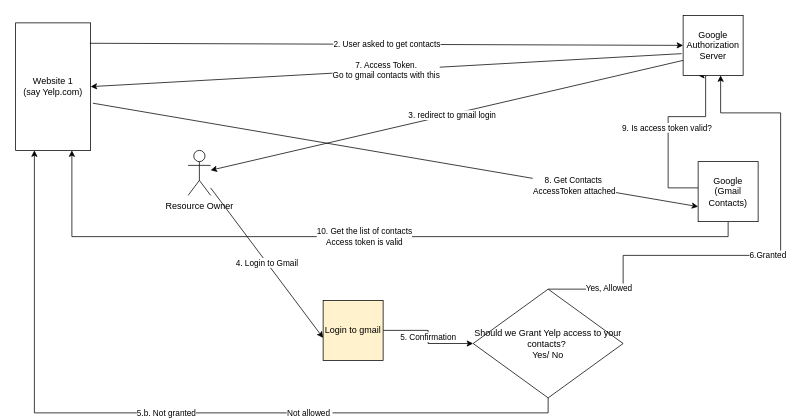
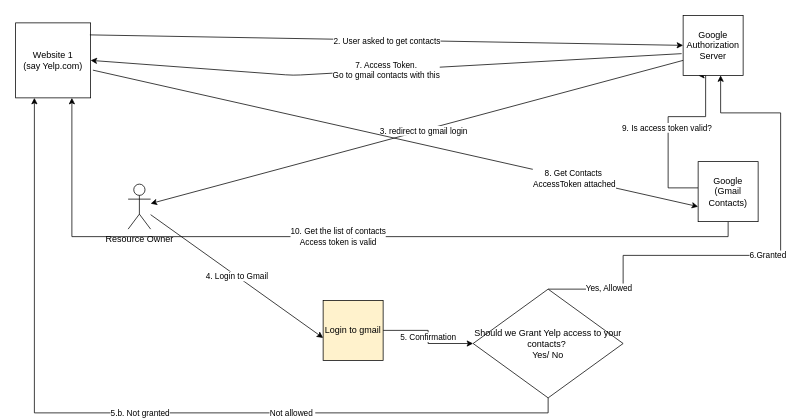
(53, 87) -> (53, 60)
(199, 173) -> (139, 207)
